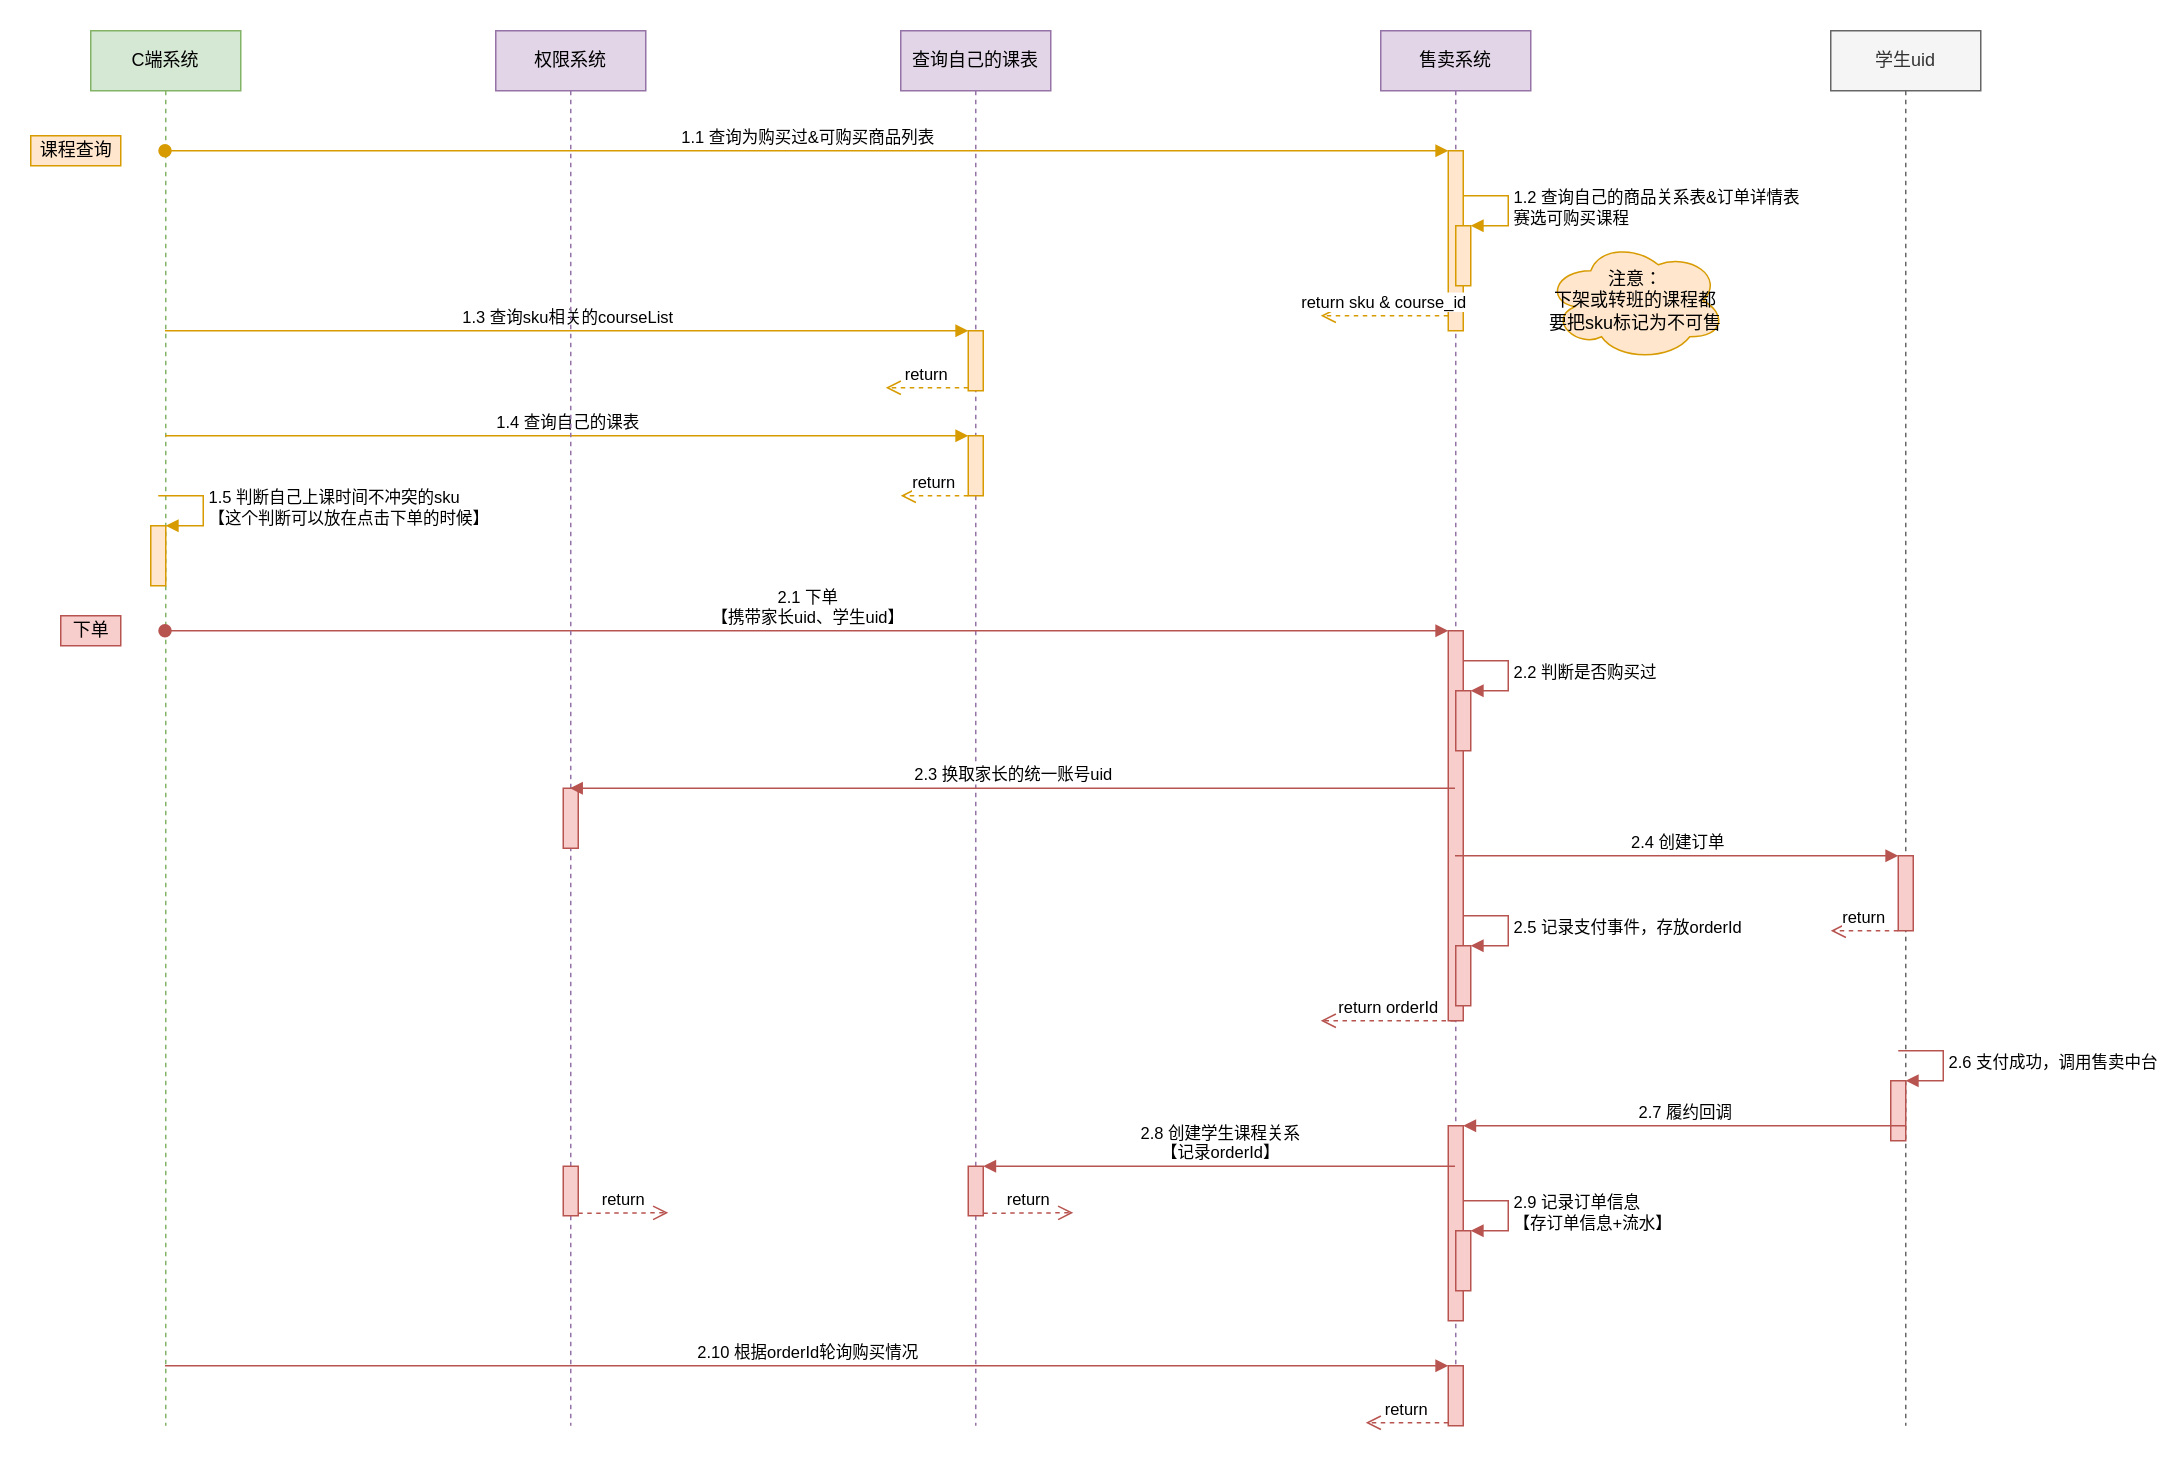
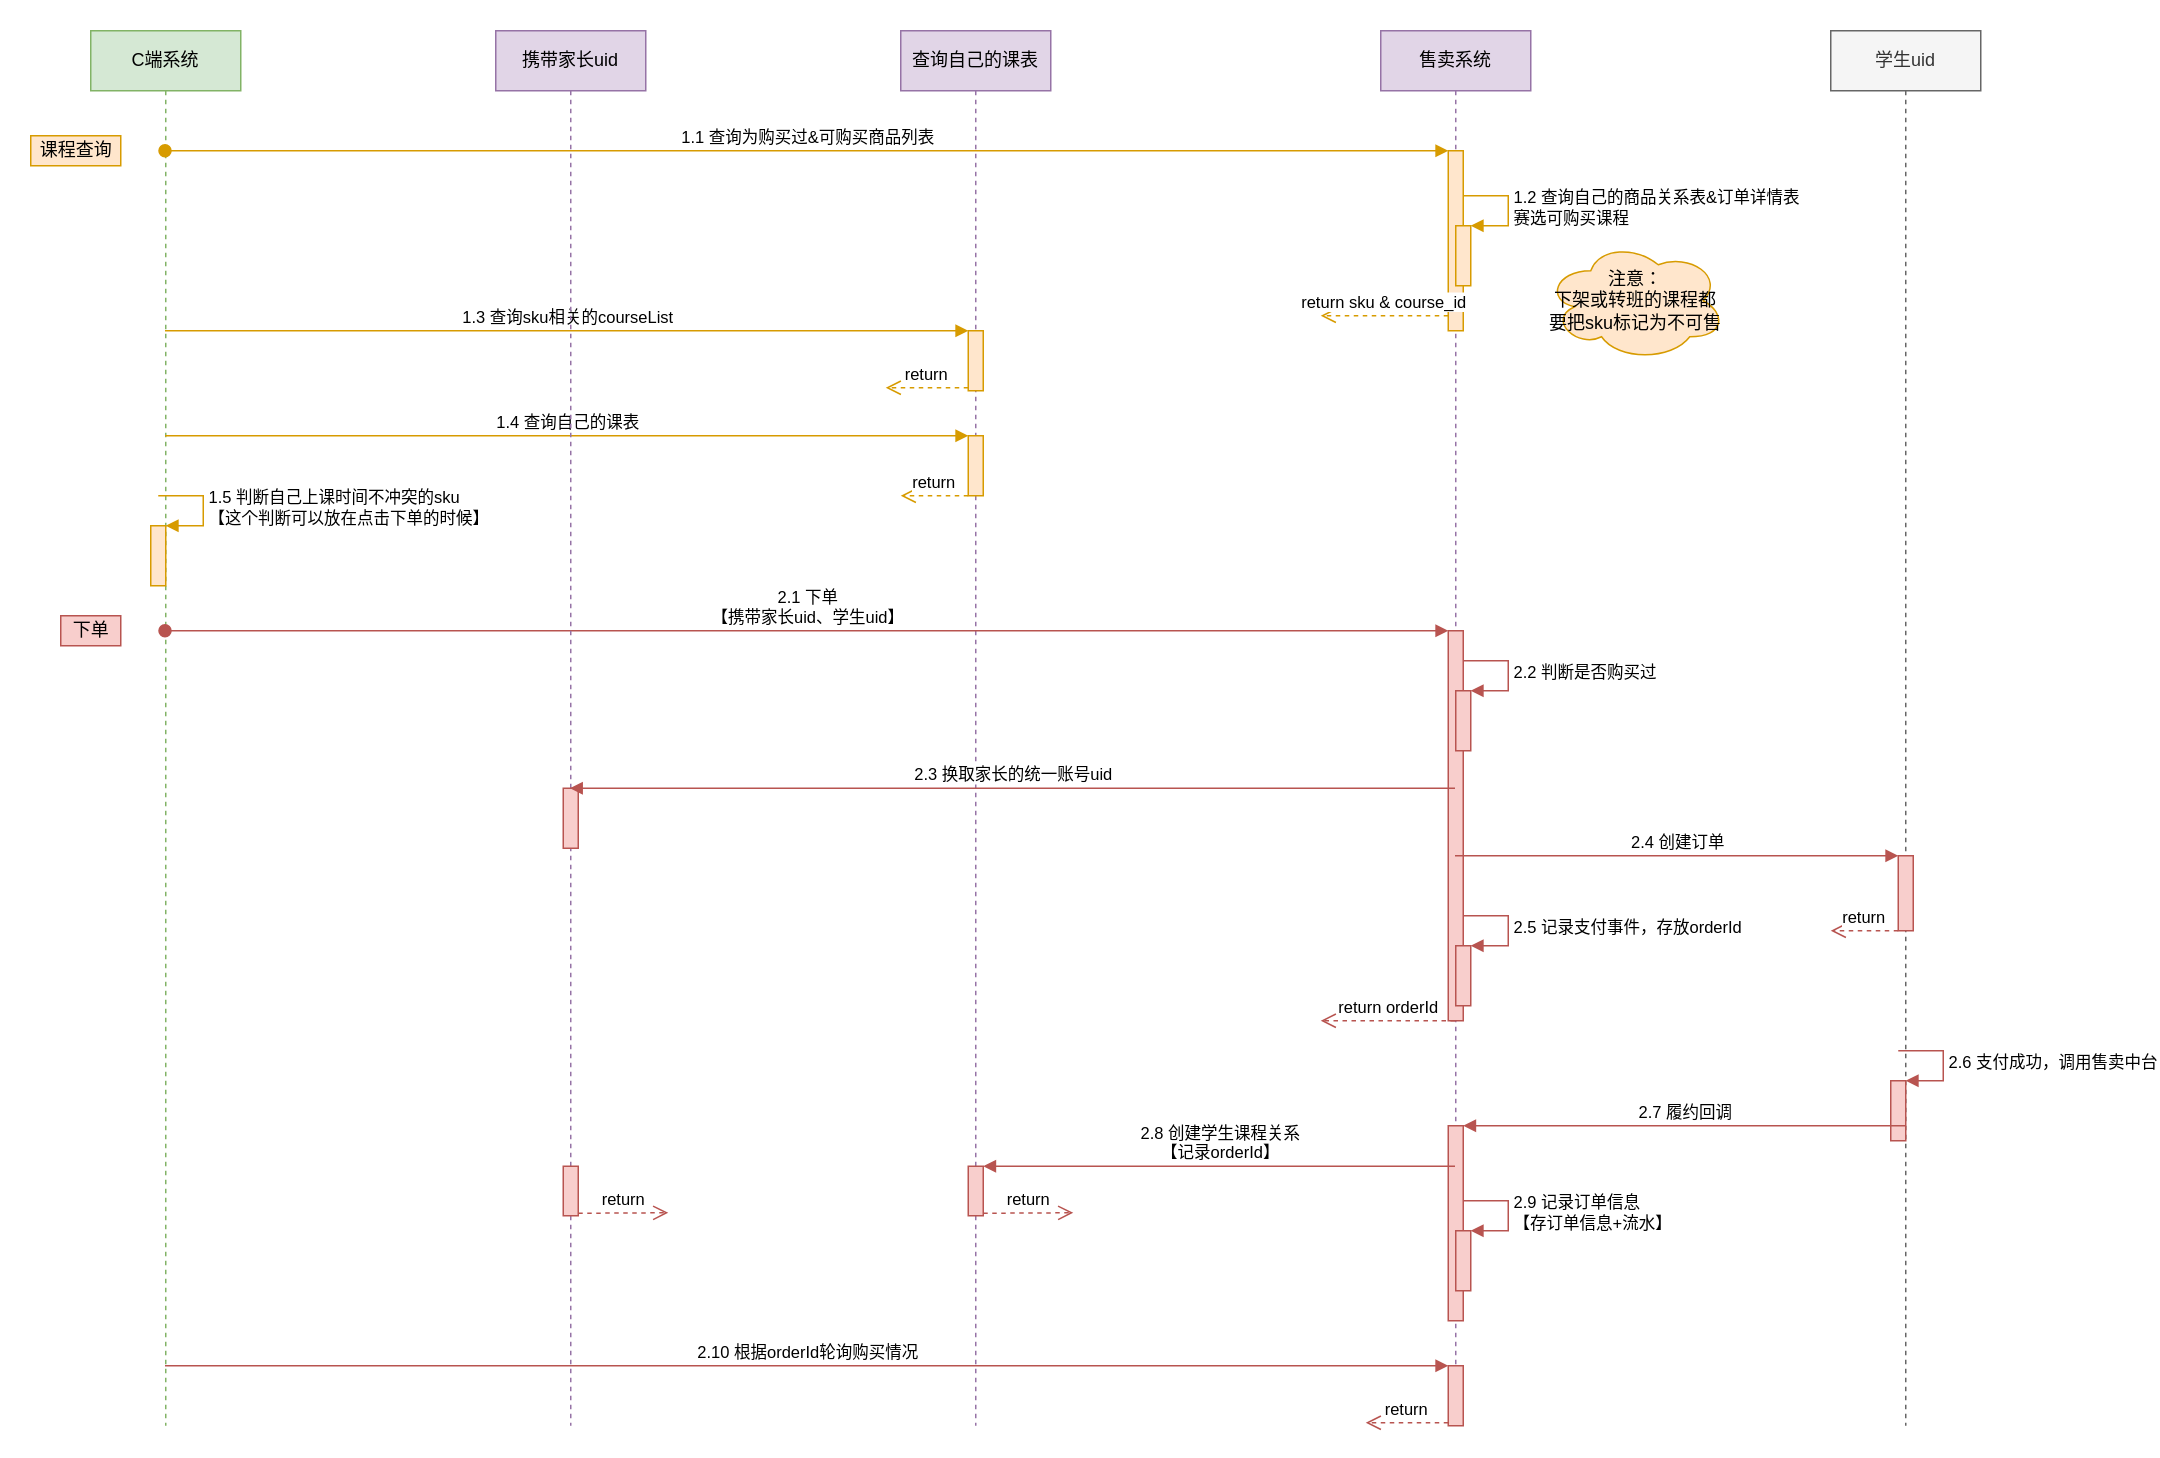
(571, 61) -> (571, 61)
